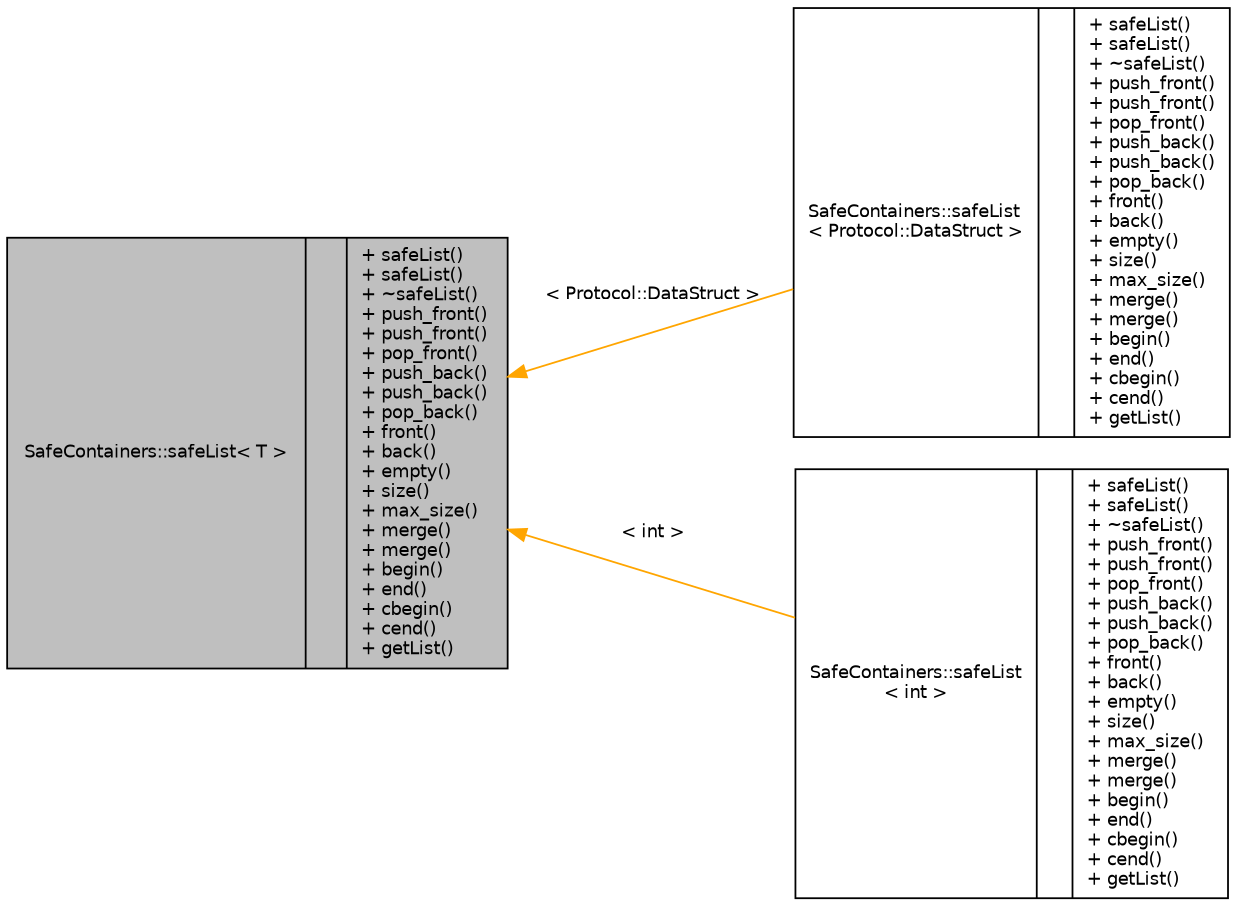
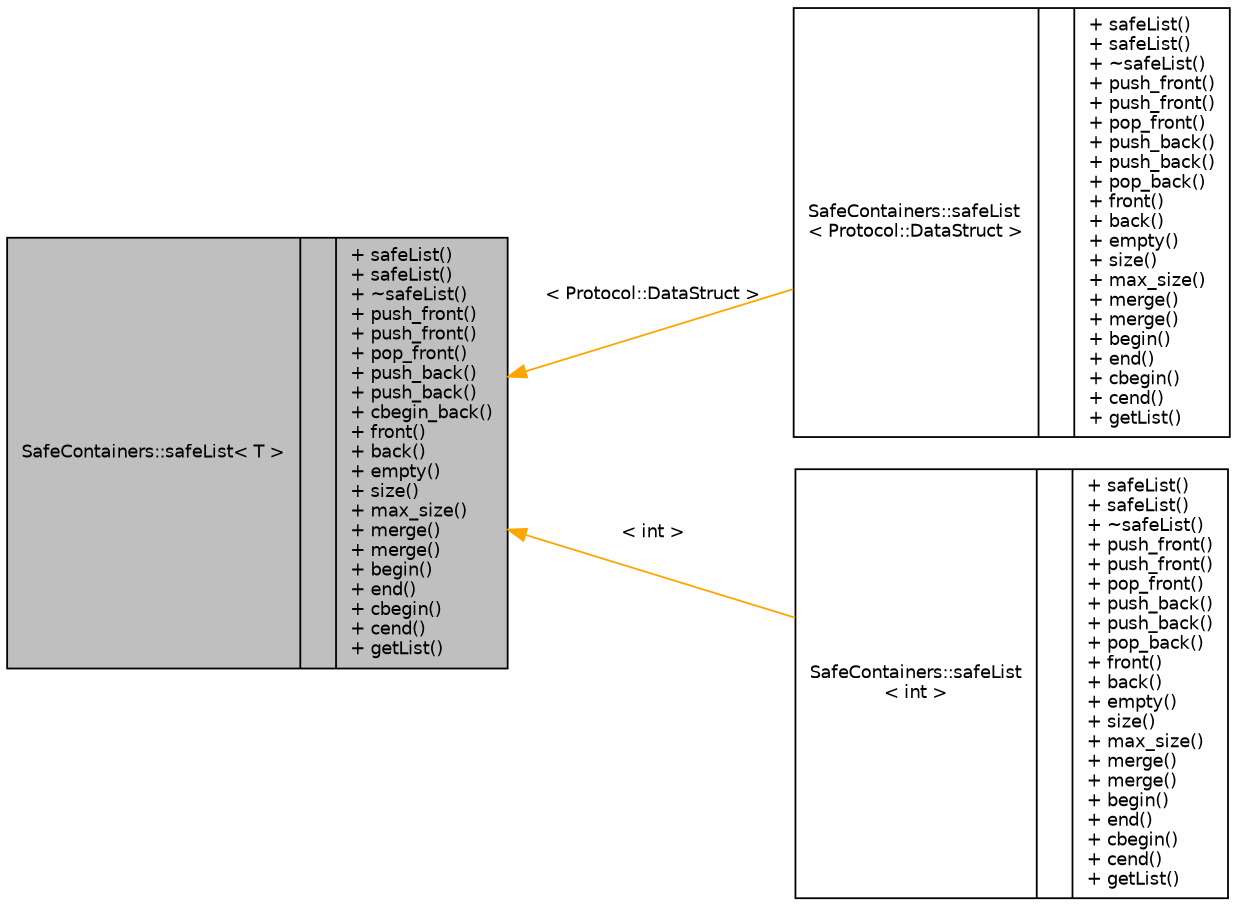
(420, 413) -> (422, 413)
